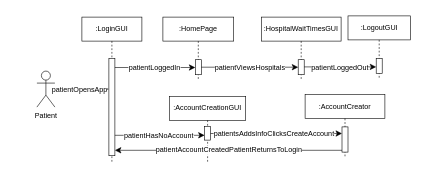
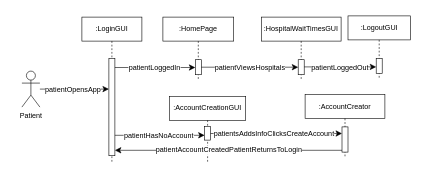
(46, 89) -> (31, 89)
